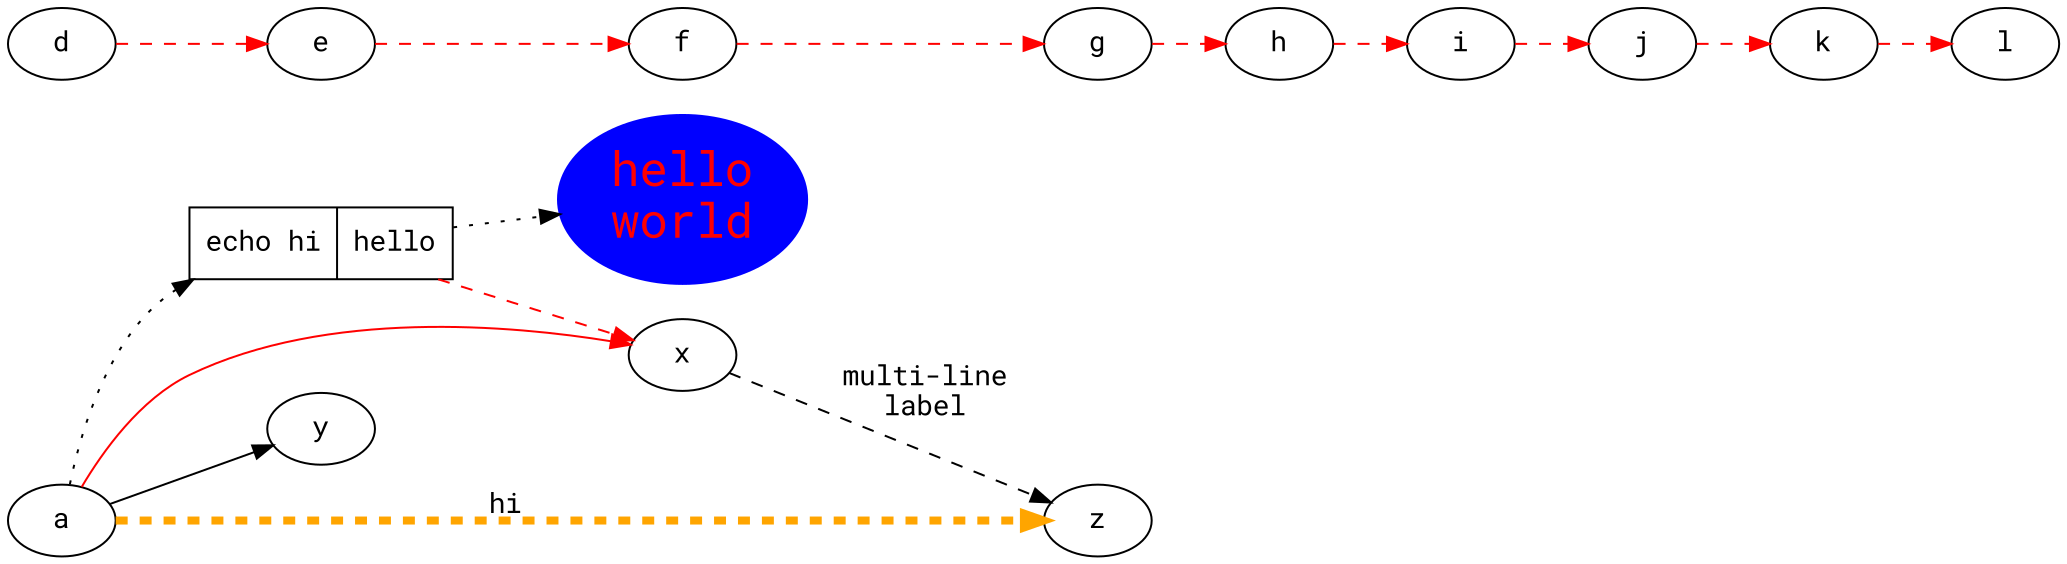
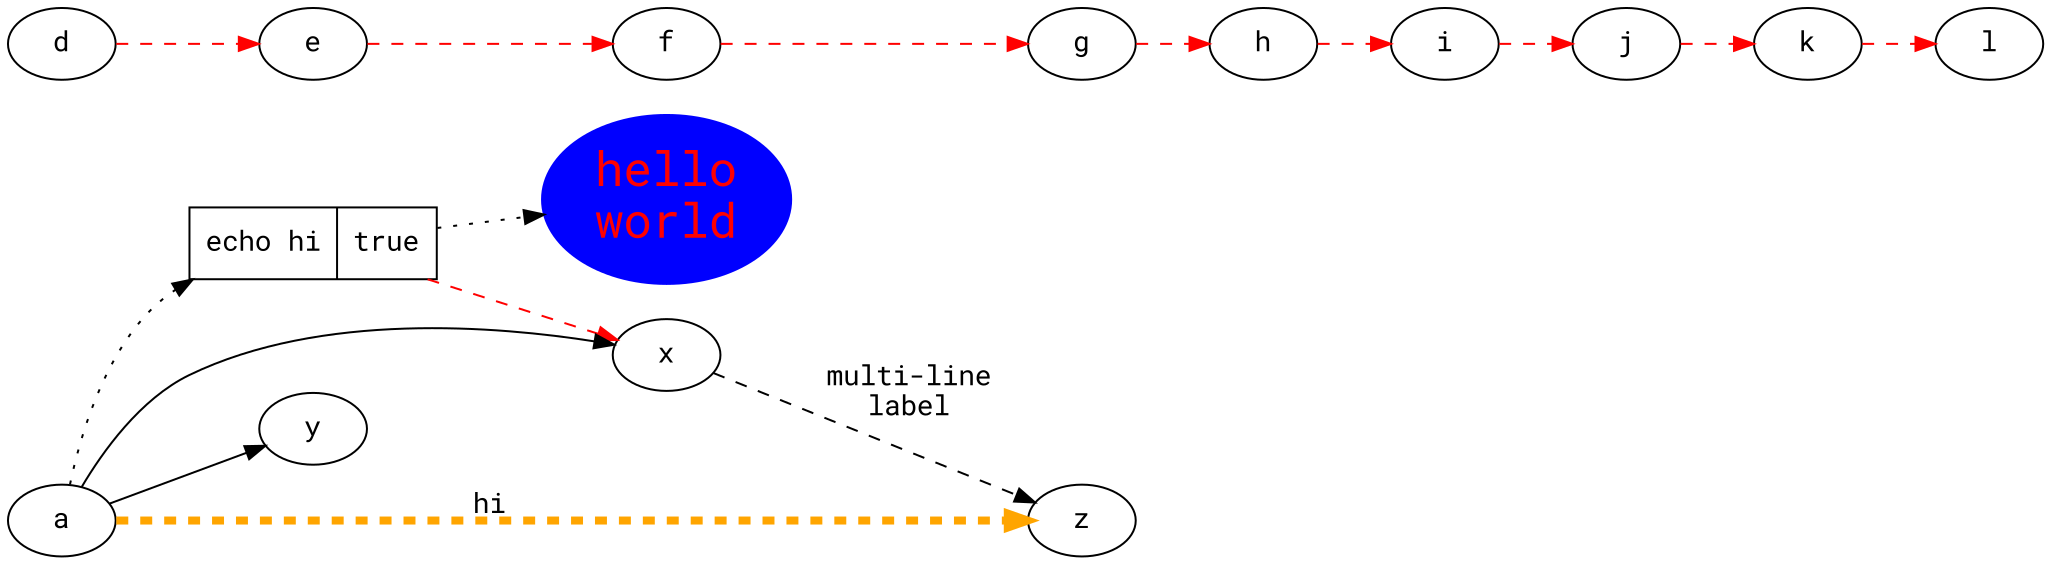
(395, 242) -> (387, 242)
(319, 337) -> (311, 338)
